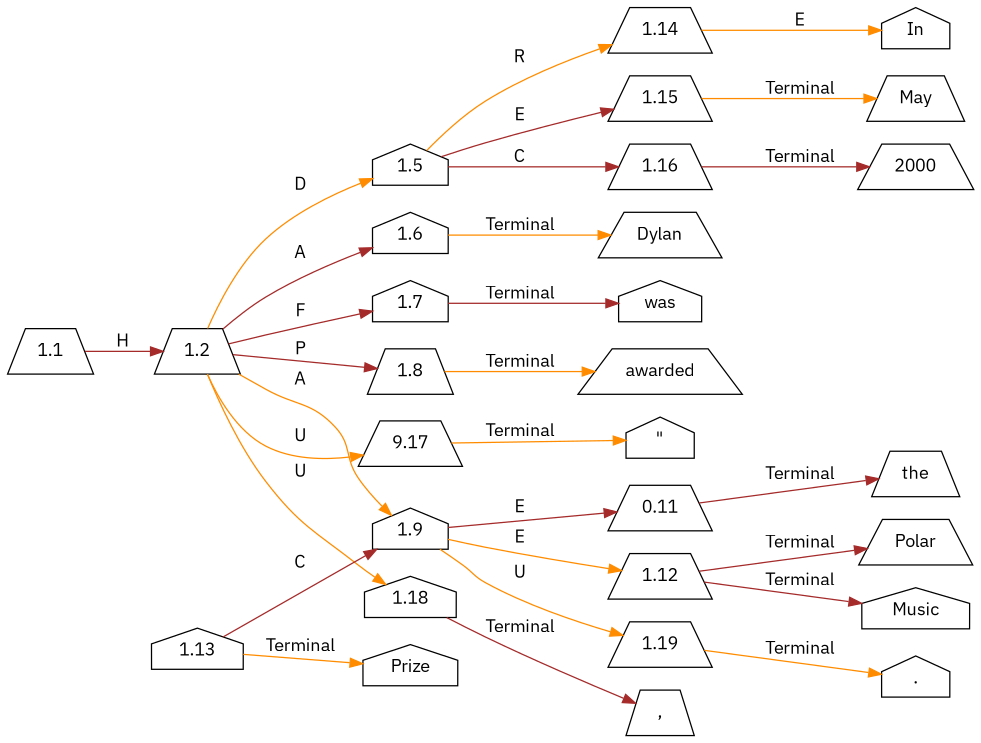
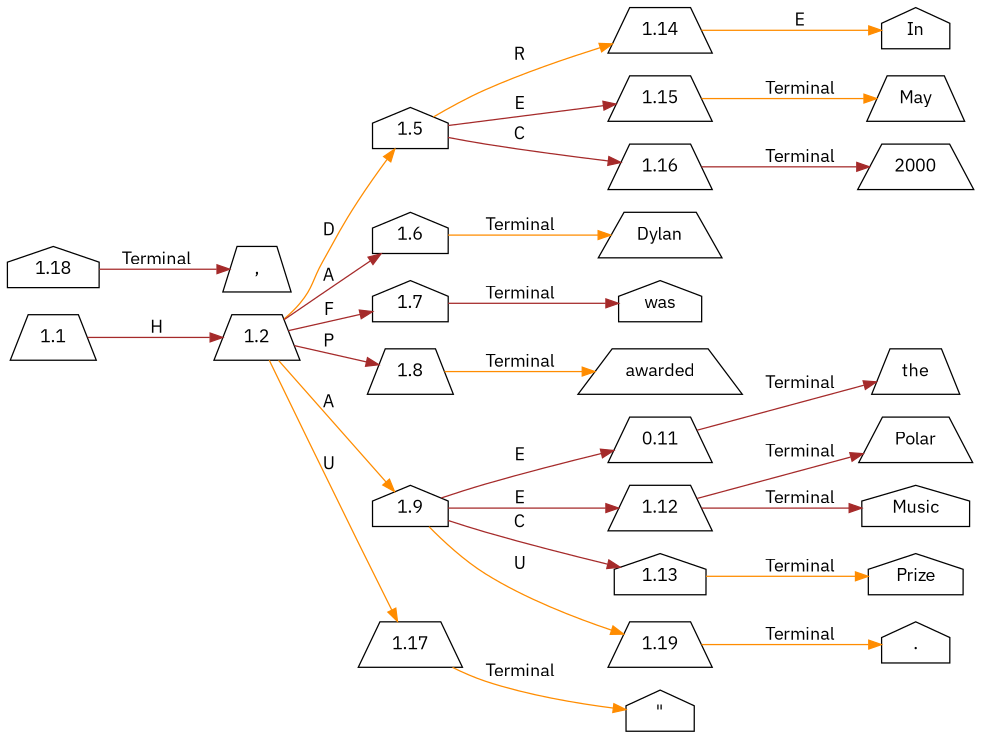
(410, 444) -> (410, 645)
(273, 491) -> none
(528, 555) -> (527, 508)
(295, 596) -> (527, 544)
